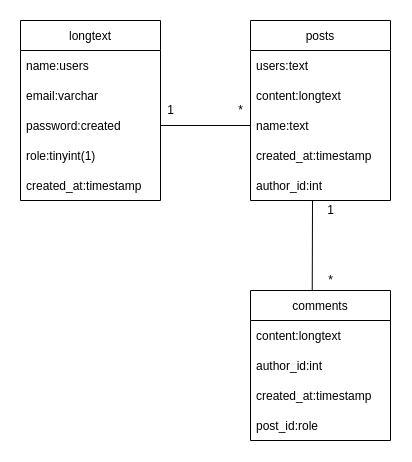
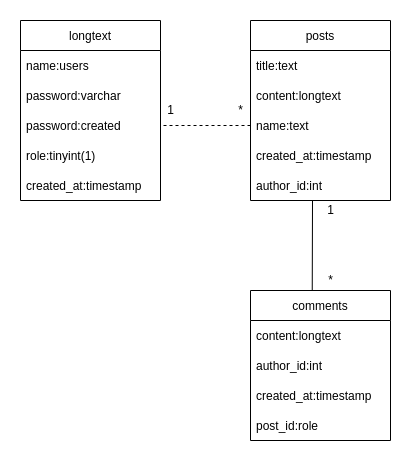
(288, 66) -> (285, 66)
(65, 96) -> (78, 96)
(206, 126) -> (206, 126)
